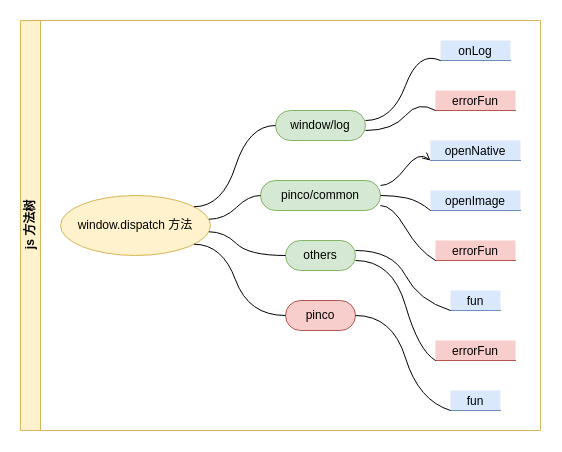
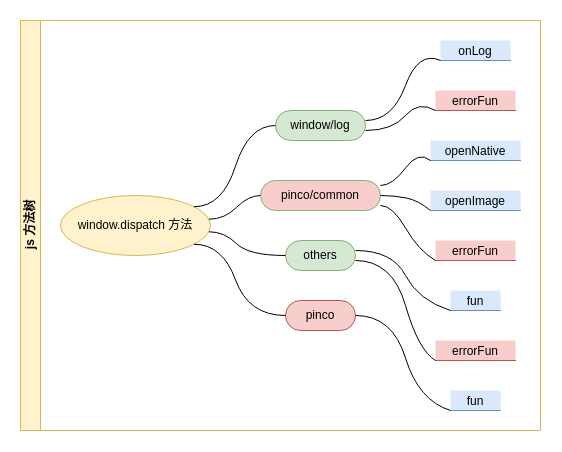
(421, 156) -> (422, 157)
(321, 196) -> (321, 196)
